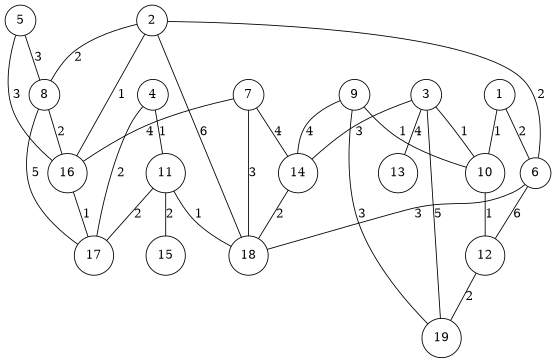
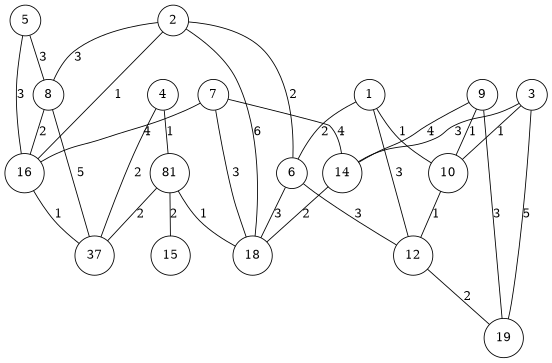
(79, 58) -> (78, 58)
(166, 173) -> (170, 173)
none -> (391, 173)
(398, 173) -> none
(518, 214) -> (359, 214)
(94, 256) -> (95, 256)
